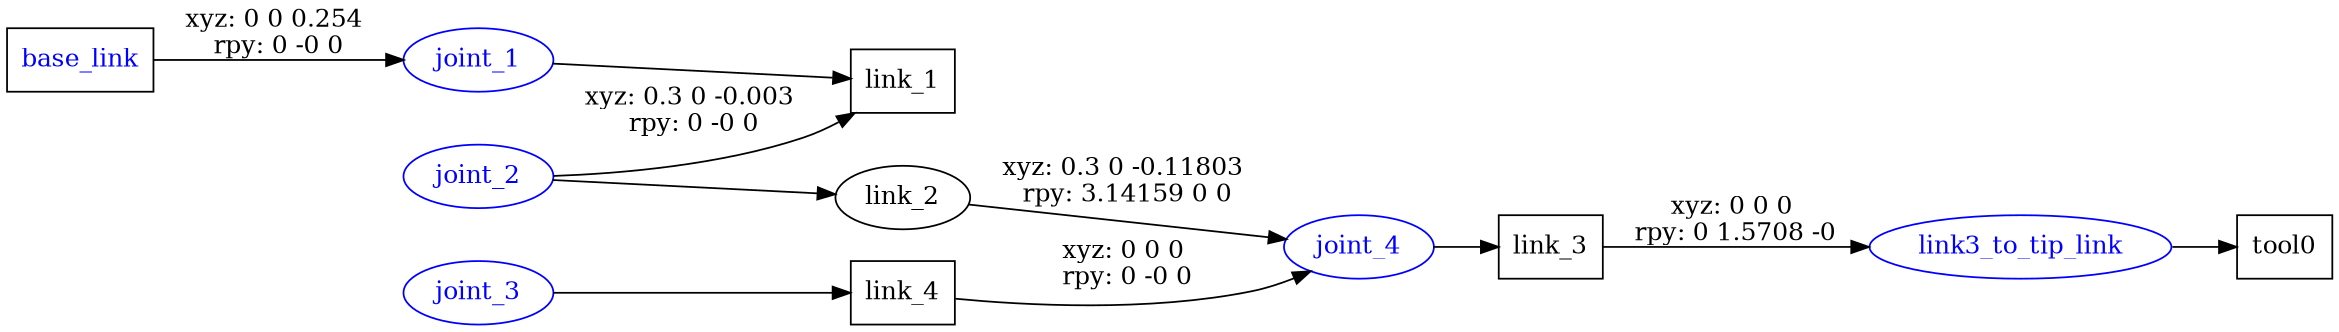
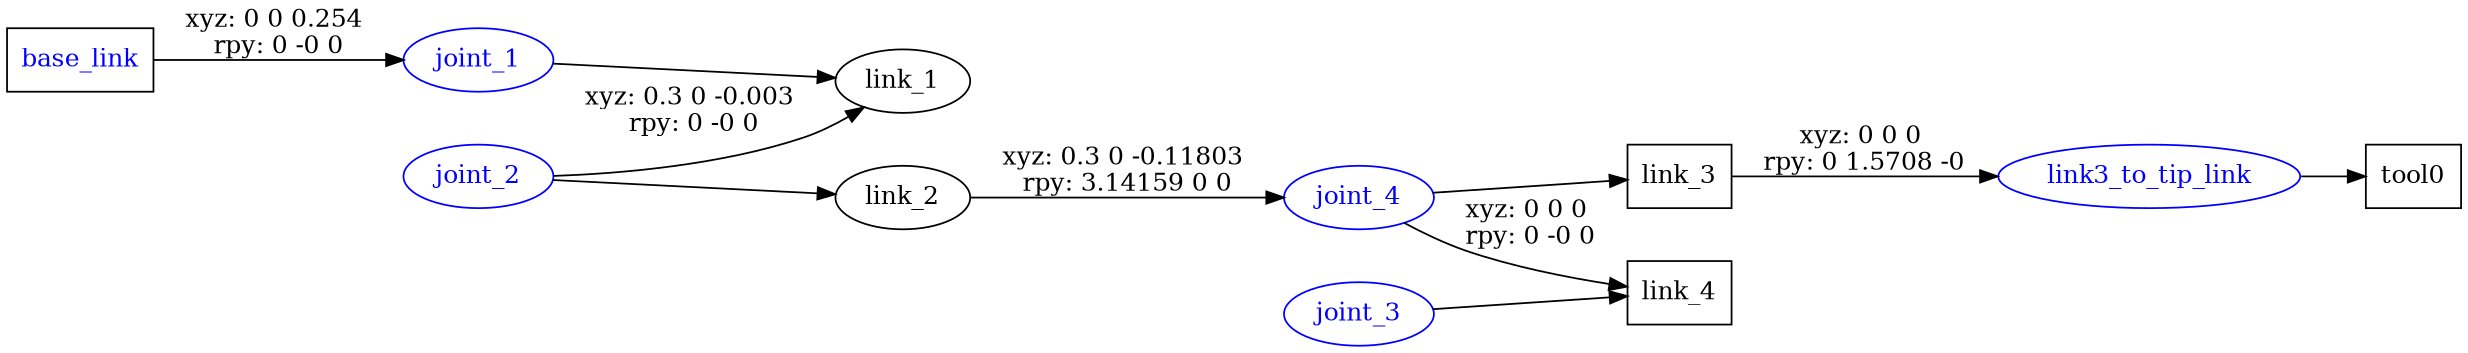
(903, 81) -> (903, 81)
(1126, 305) -> (1504, 262)
